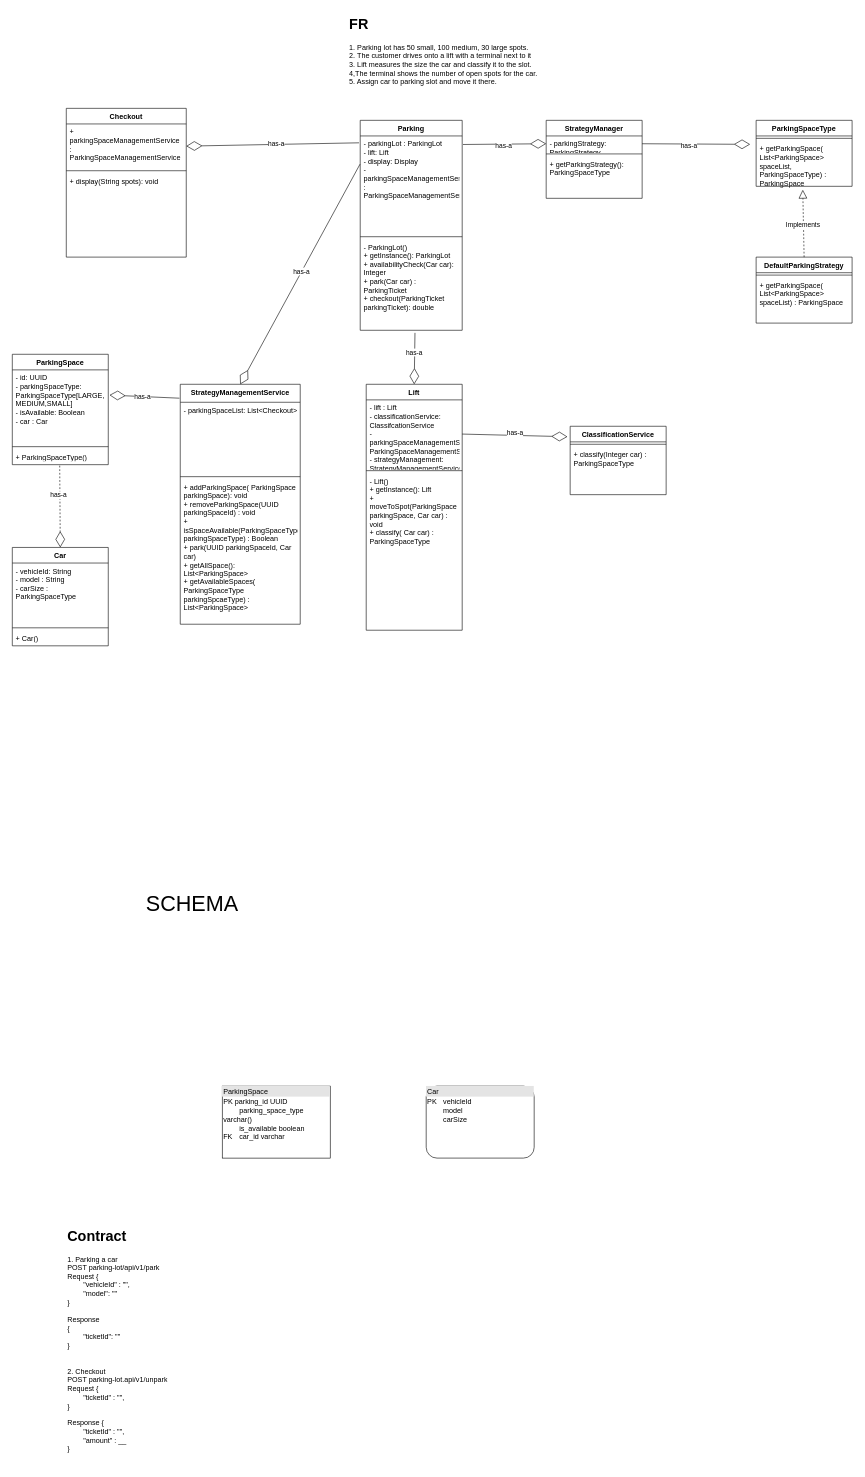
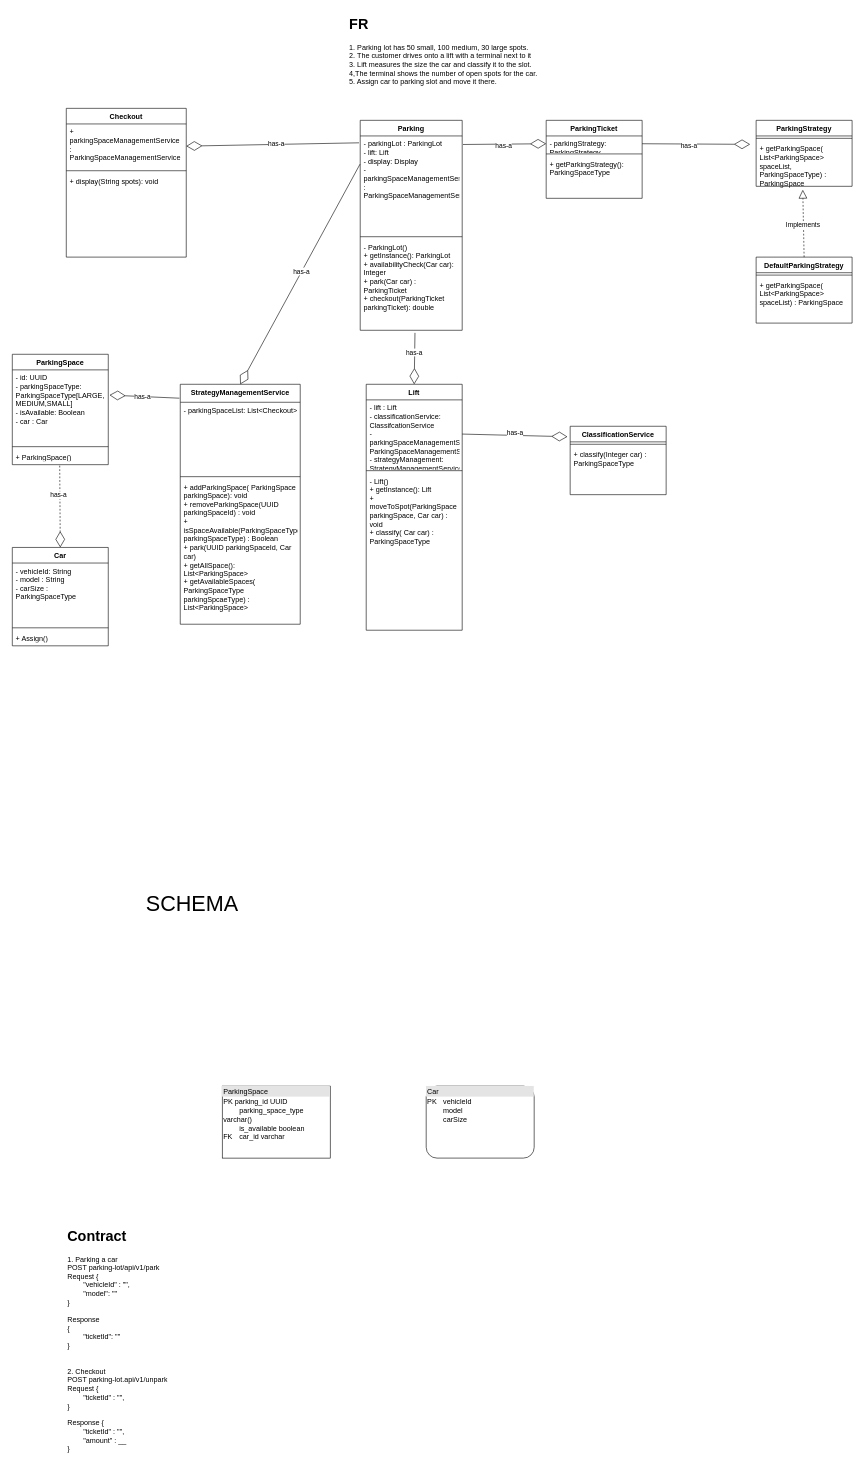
(594, 129) -> (594, 129)
(804, 129) -> (804, 129)
(54, 458) -> (46, 458)
(29, 639) -> (34, 639)
